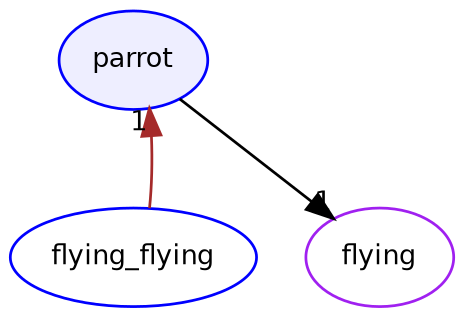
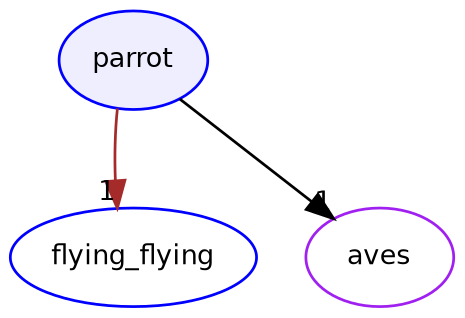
(152, 172) -> (115, 145)
(380, 257) -> (380, 257)
